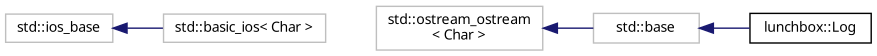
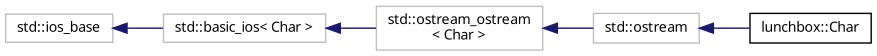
none -> (358, 28)
(646, 28) -> (646, 28)
(811, 28) -> (811, 28)
